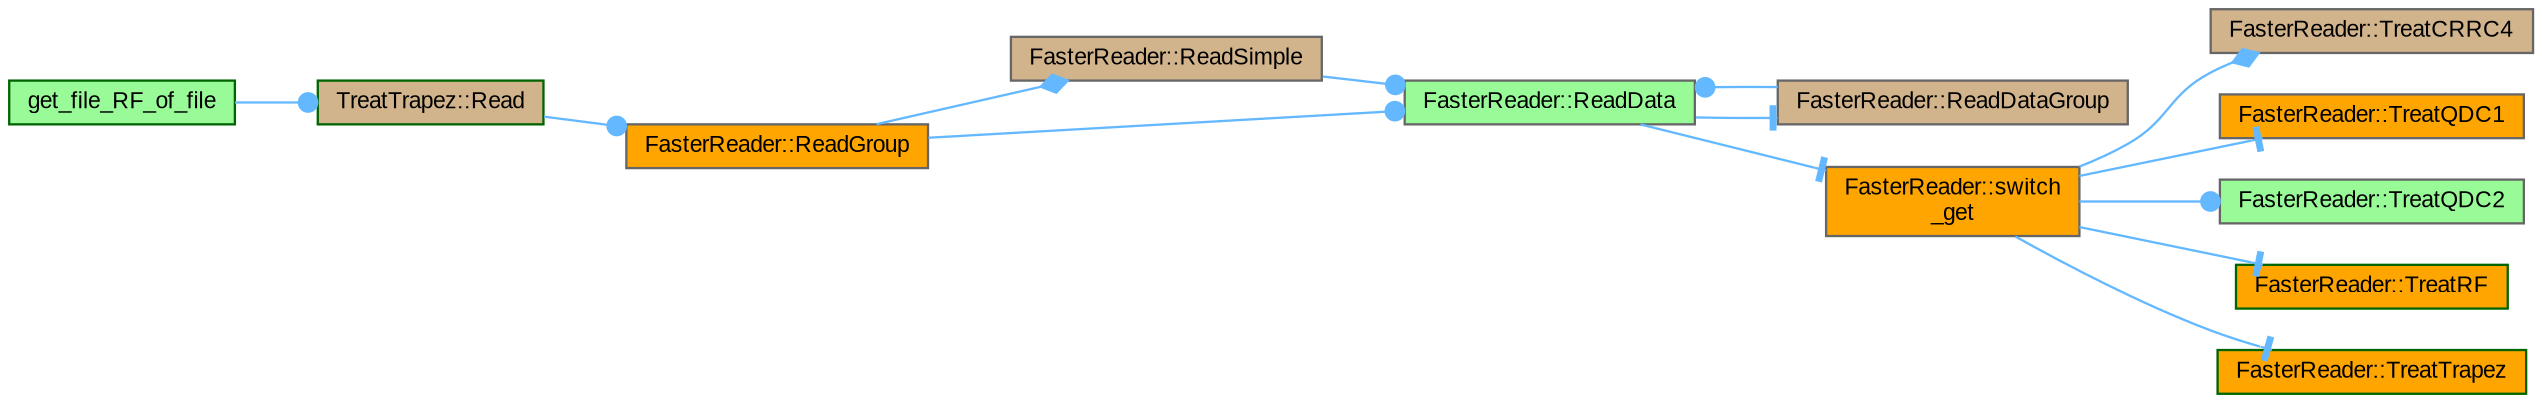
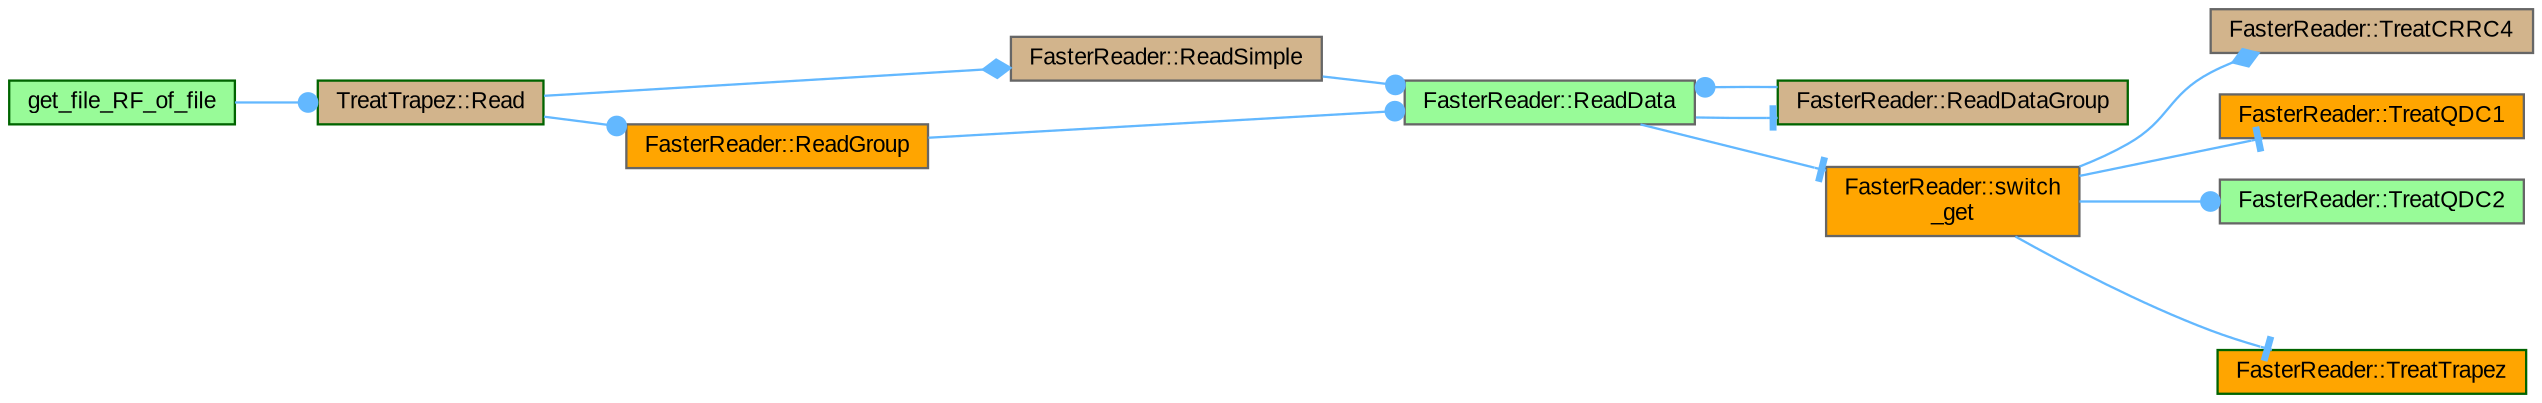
(1953, 102) -> (1953, 102)
(959, 105) -> (763, 83)
(2372, 287) -> none
